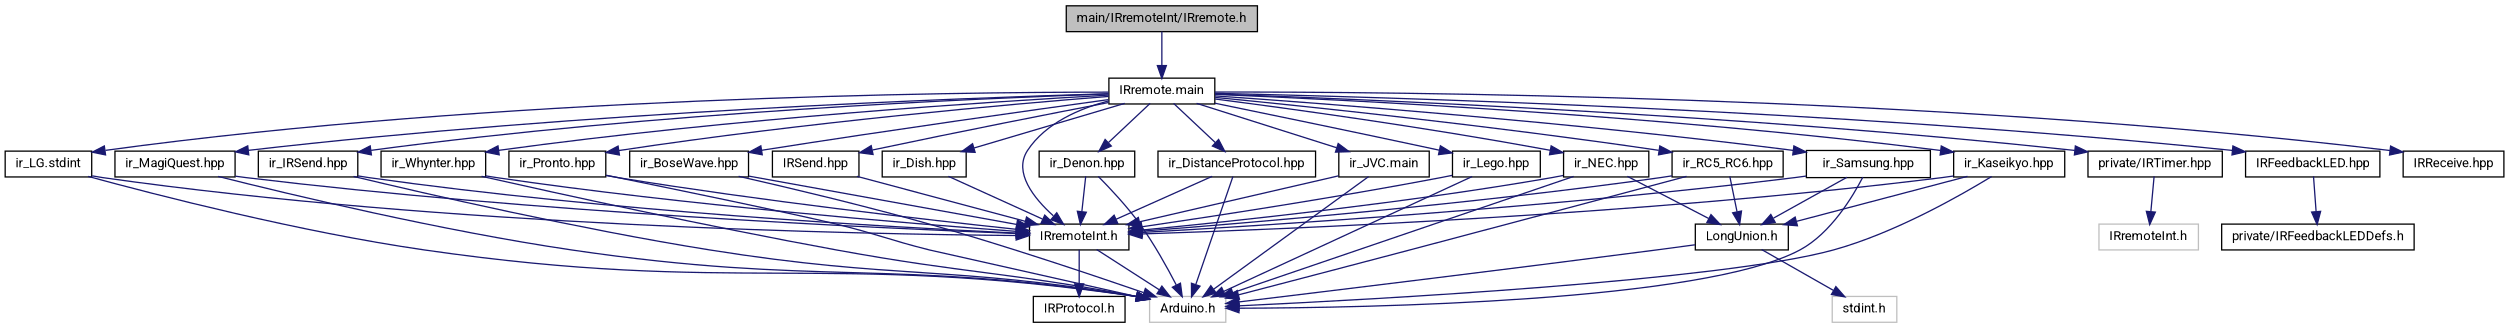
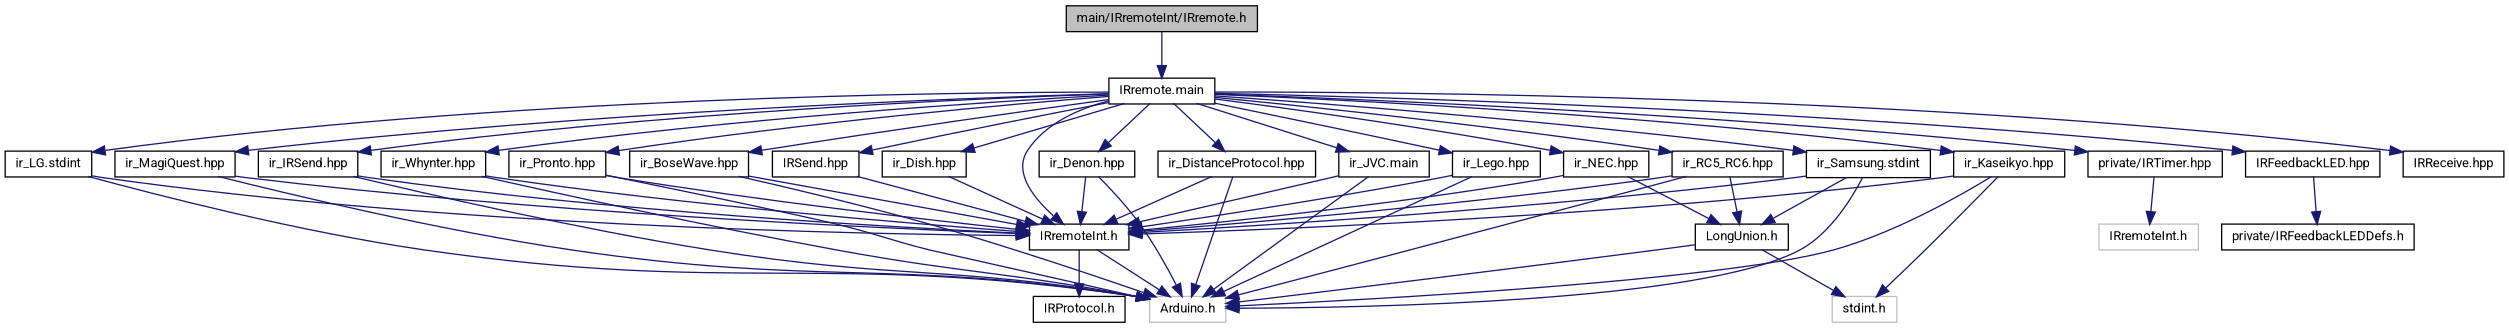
(1868, 164) -> (1868, 164)
(1882, 199) -> (1943, 233)
(1403, 235) -> none
